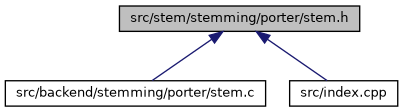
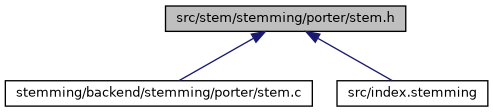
(135, 93) -> (159, 93)
(344, 93) -> (412, 93)
